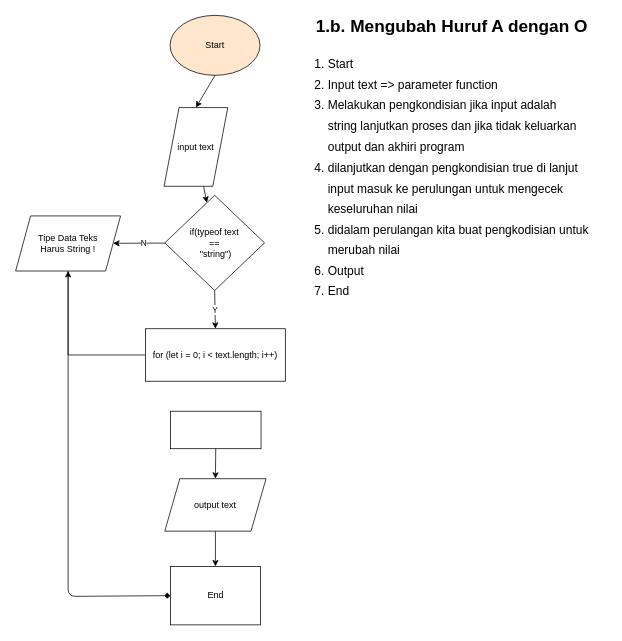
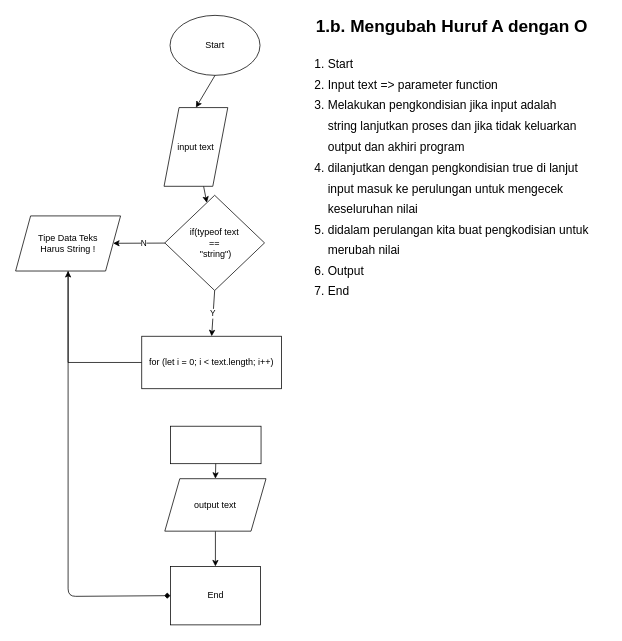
(215, 45) -> (215, 45)
(215, 355) -> (212, 363)
(216, 430) -> (216, 445)
